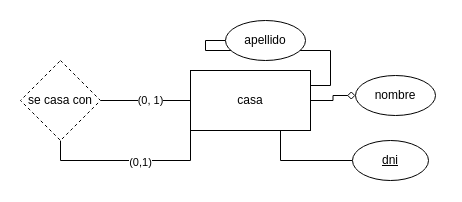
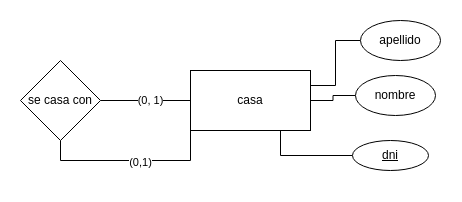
(266, 41) -> (401, 41)
(347, 96) -> (350, 96)
(61, 101) -> (61, 101)
(391, 161) -> (391, 156)
